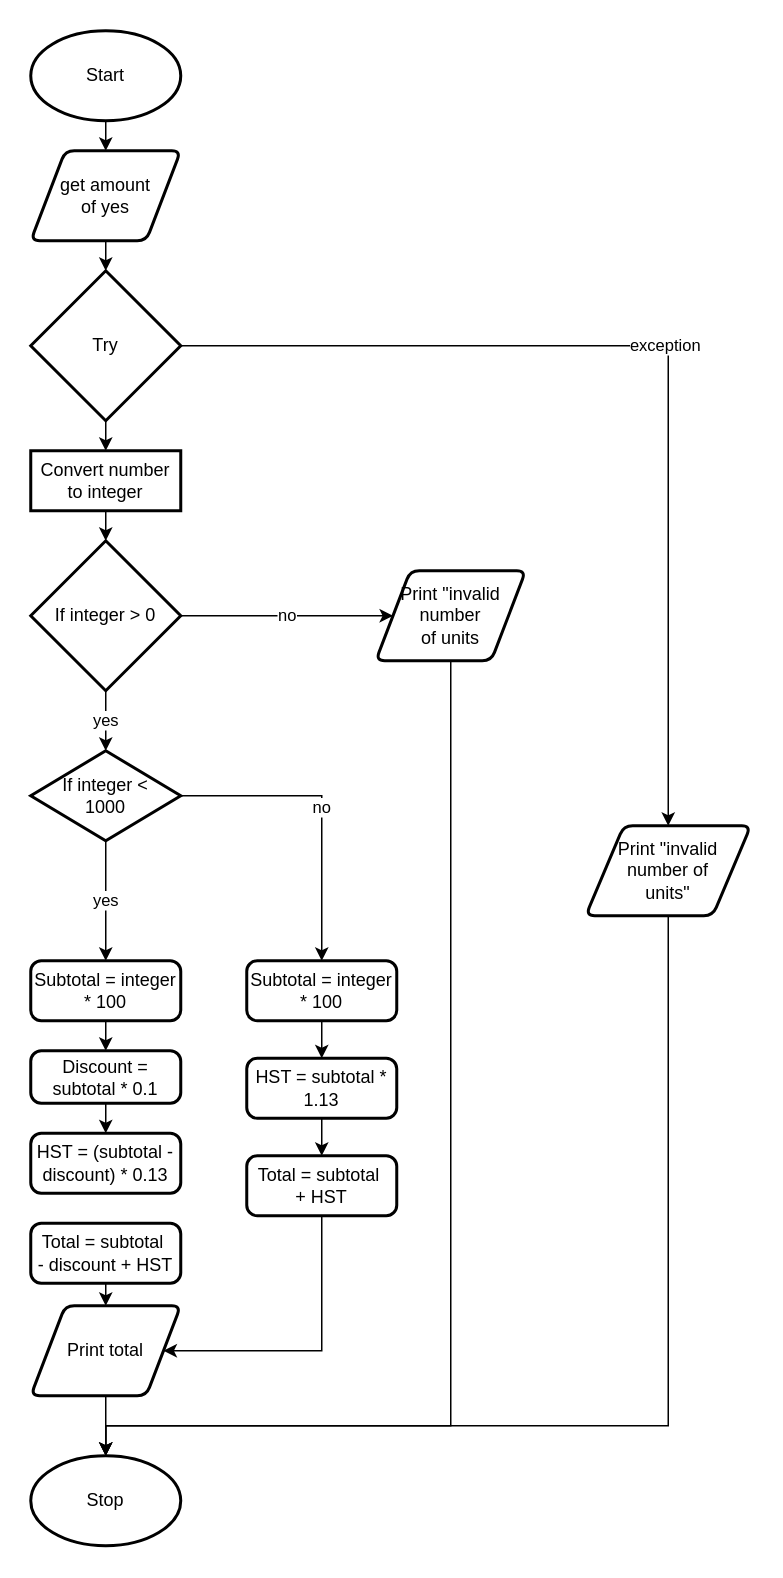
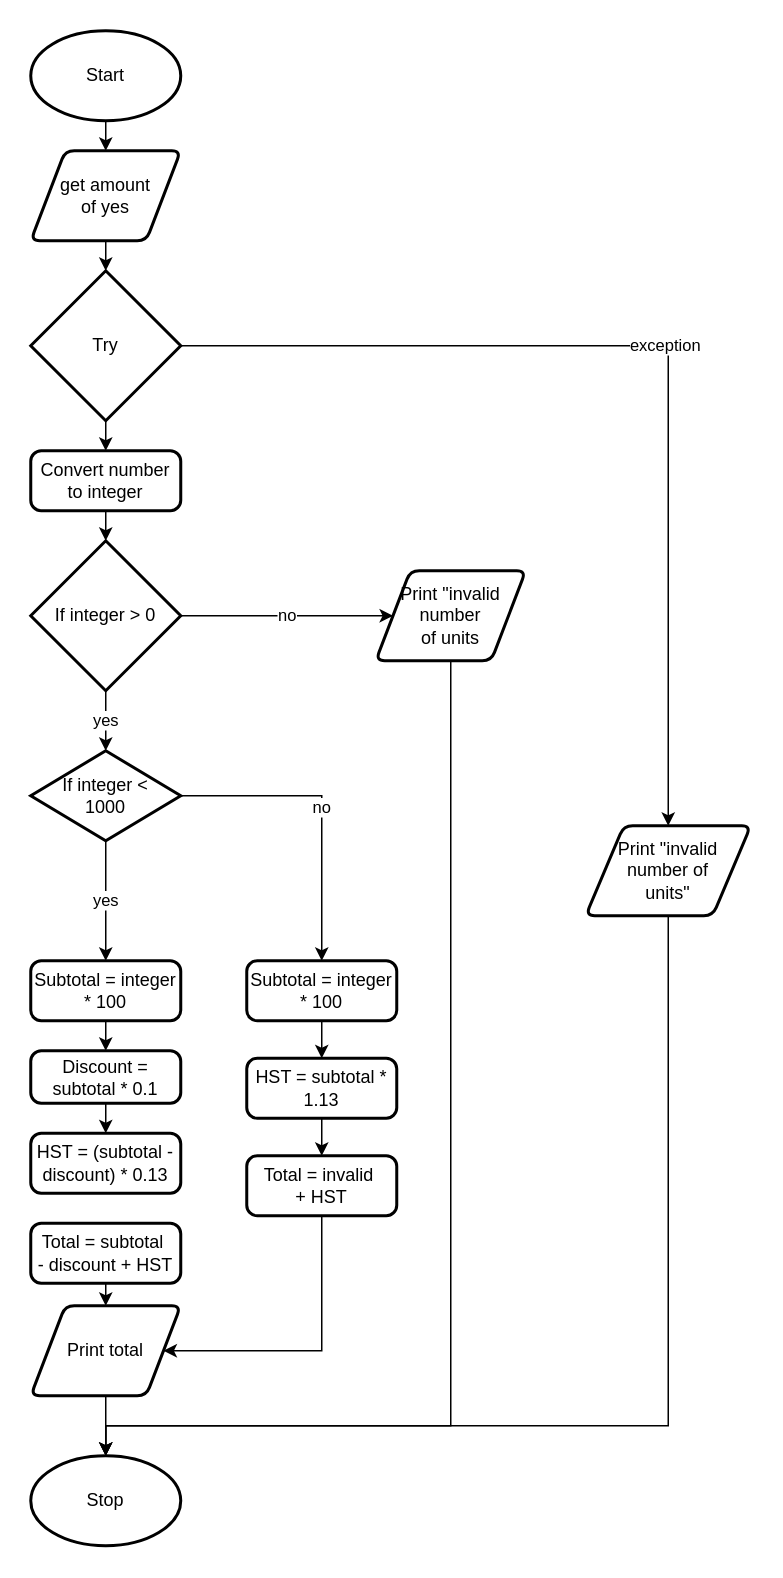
(106, 481) -> (106, 481)
(322, 1186) -> (322, 1186)
